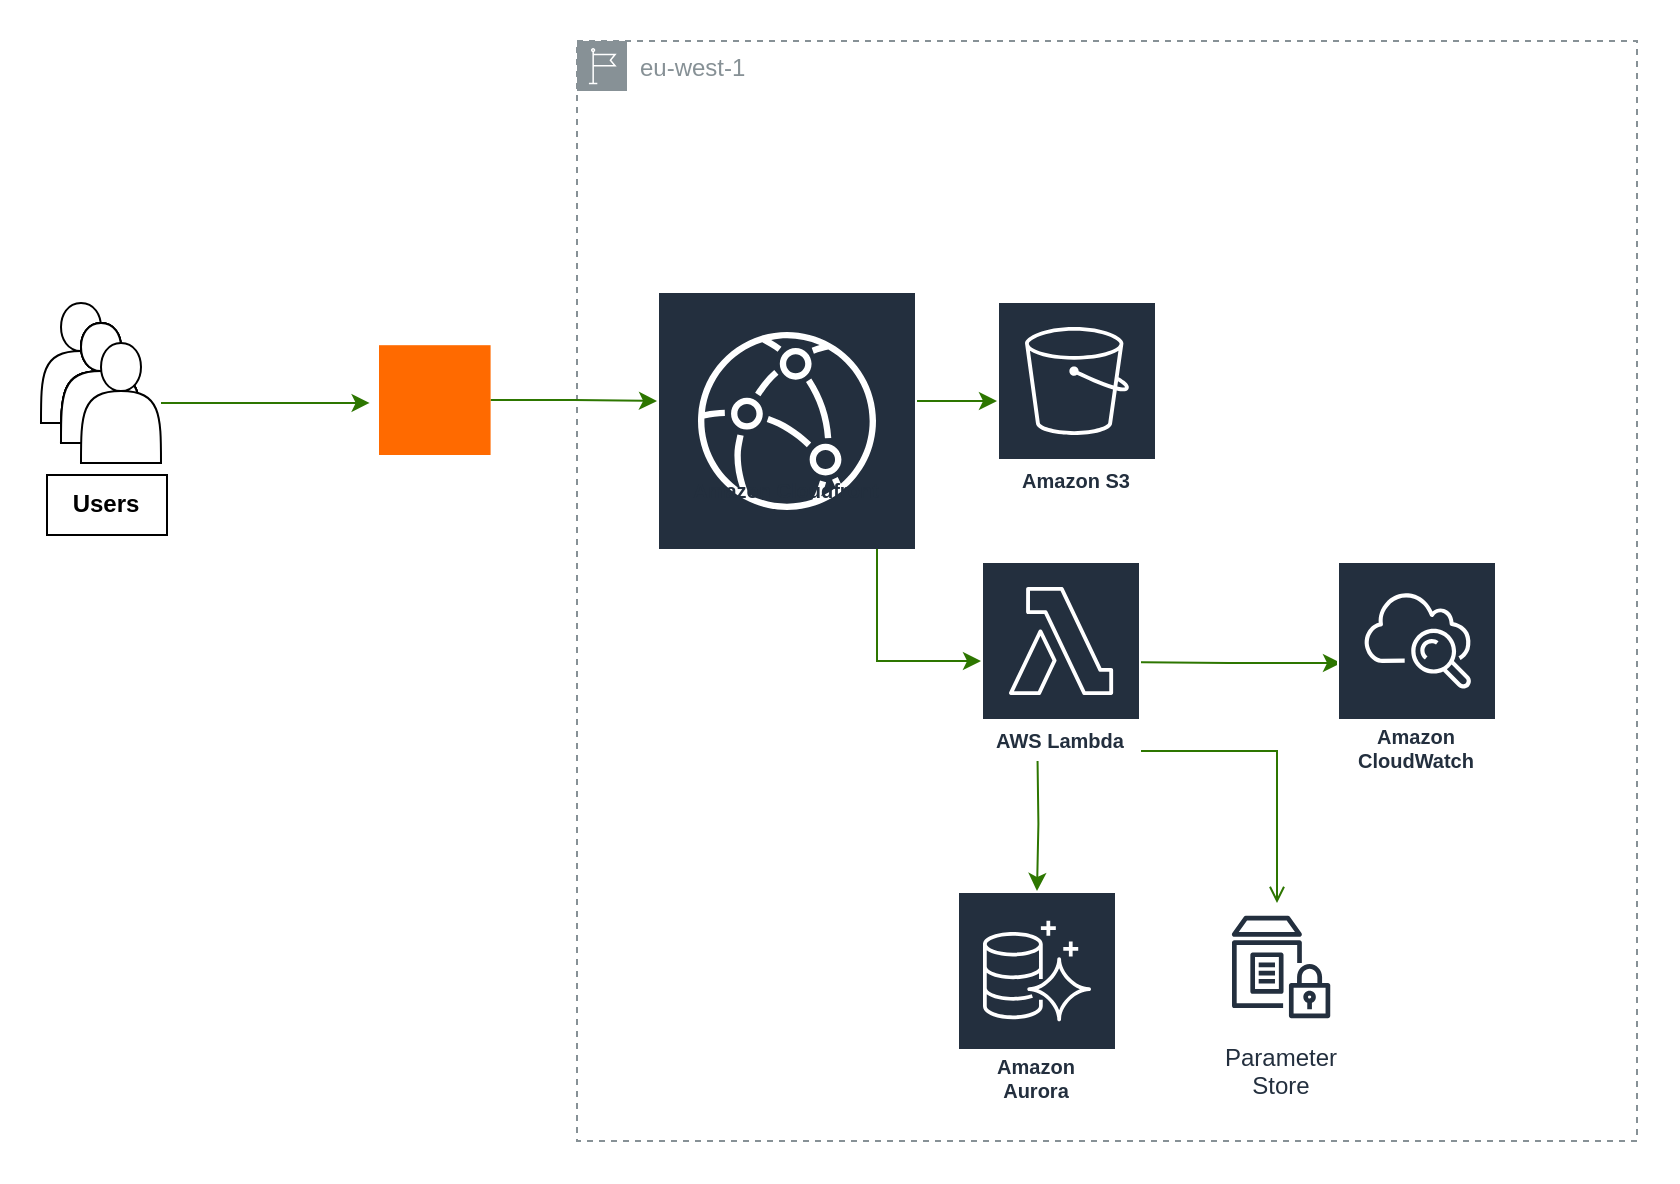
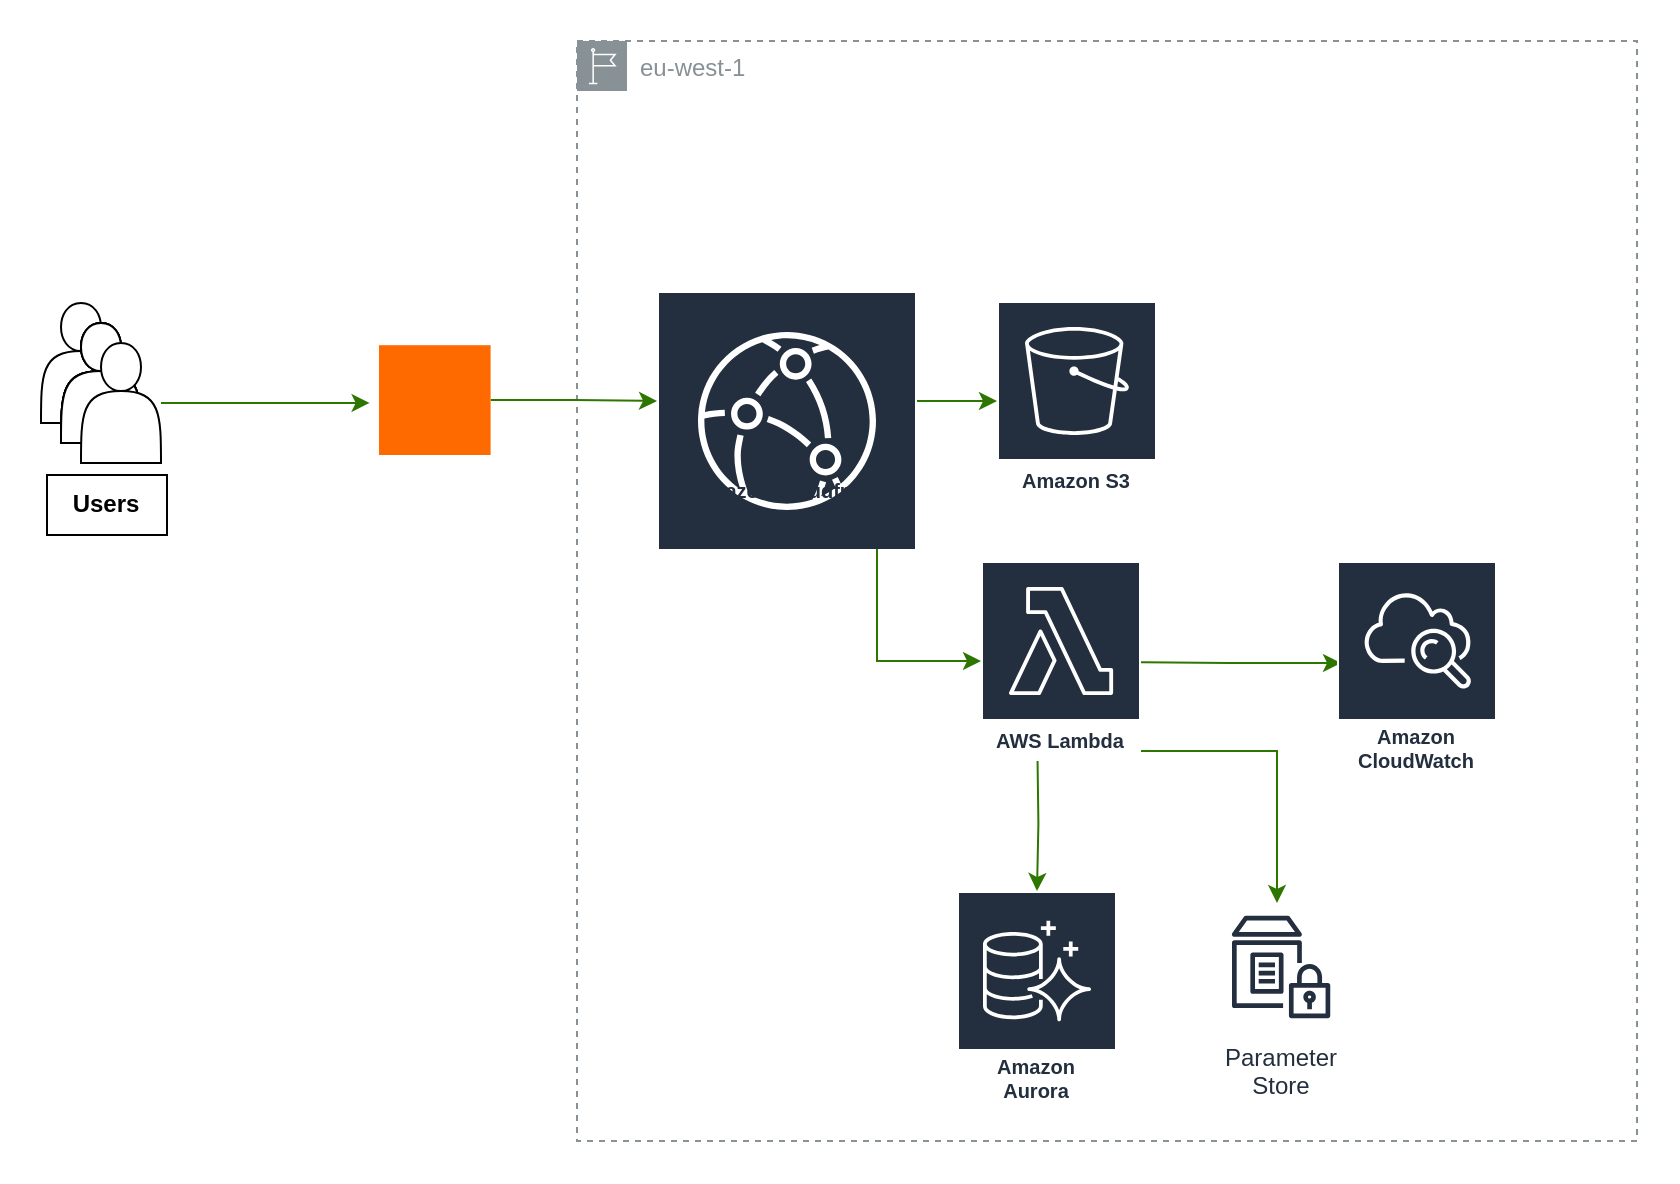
(1277, 890) -> (1277, 888)
